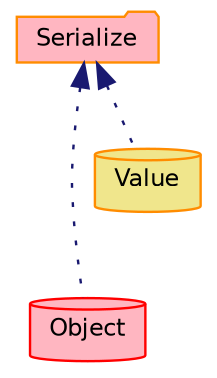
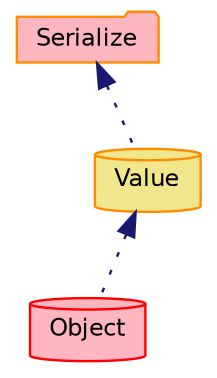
(72, 193) -> (113, 266)
